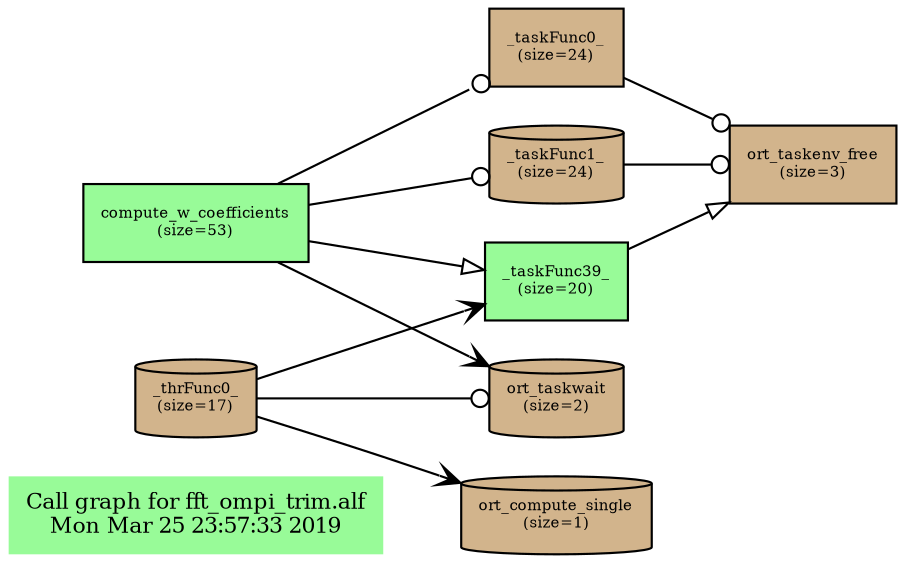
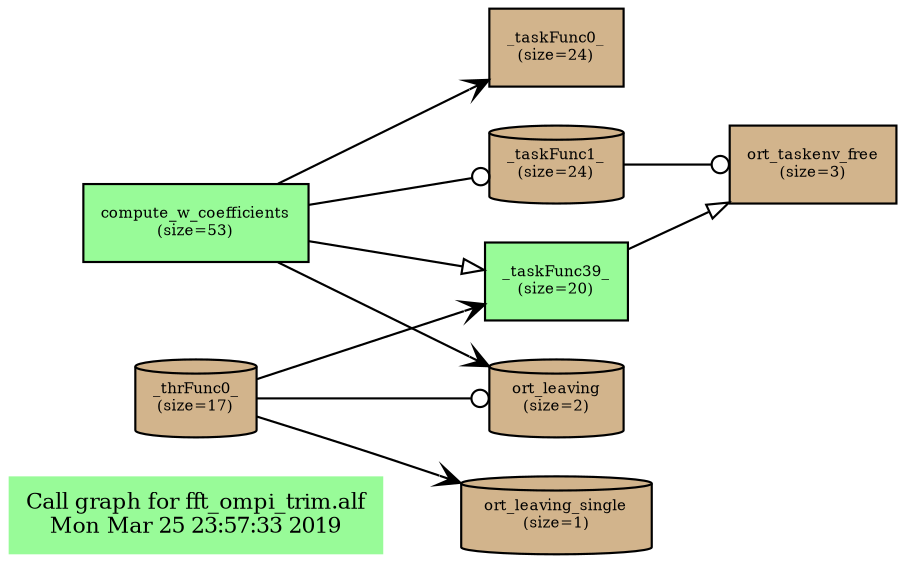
(668, 98) -> none
(374, 137) -> (374, 137)
(556, 398) -> (556, 398)
(556, 515) -> (556, 515)
